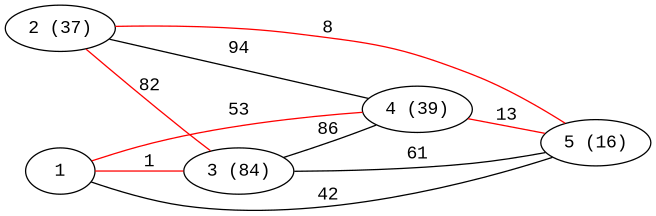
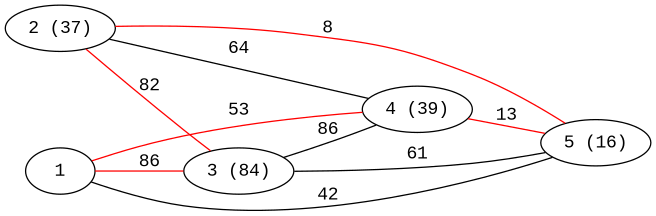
(239, 48) -> (239, 48)
(150, 161) -> (150, 161)
